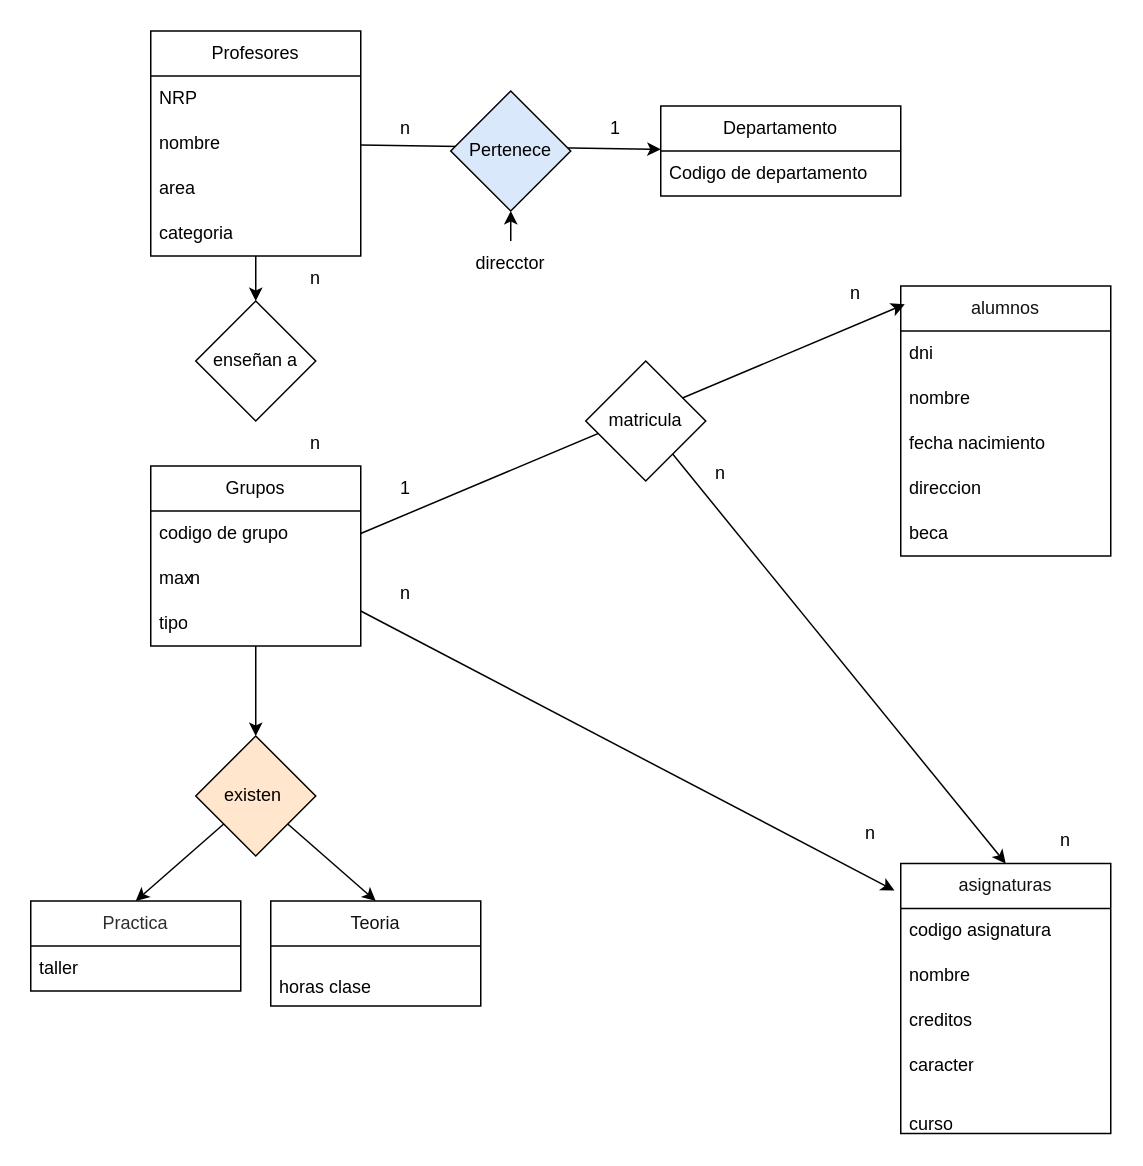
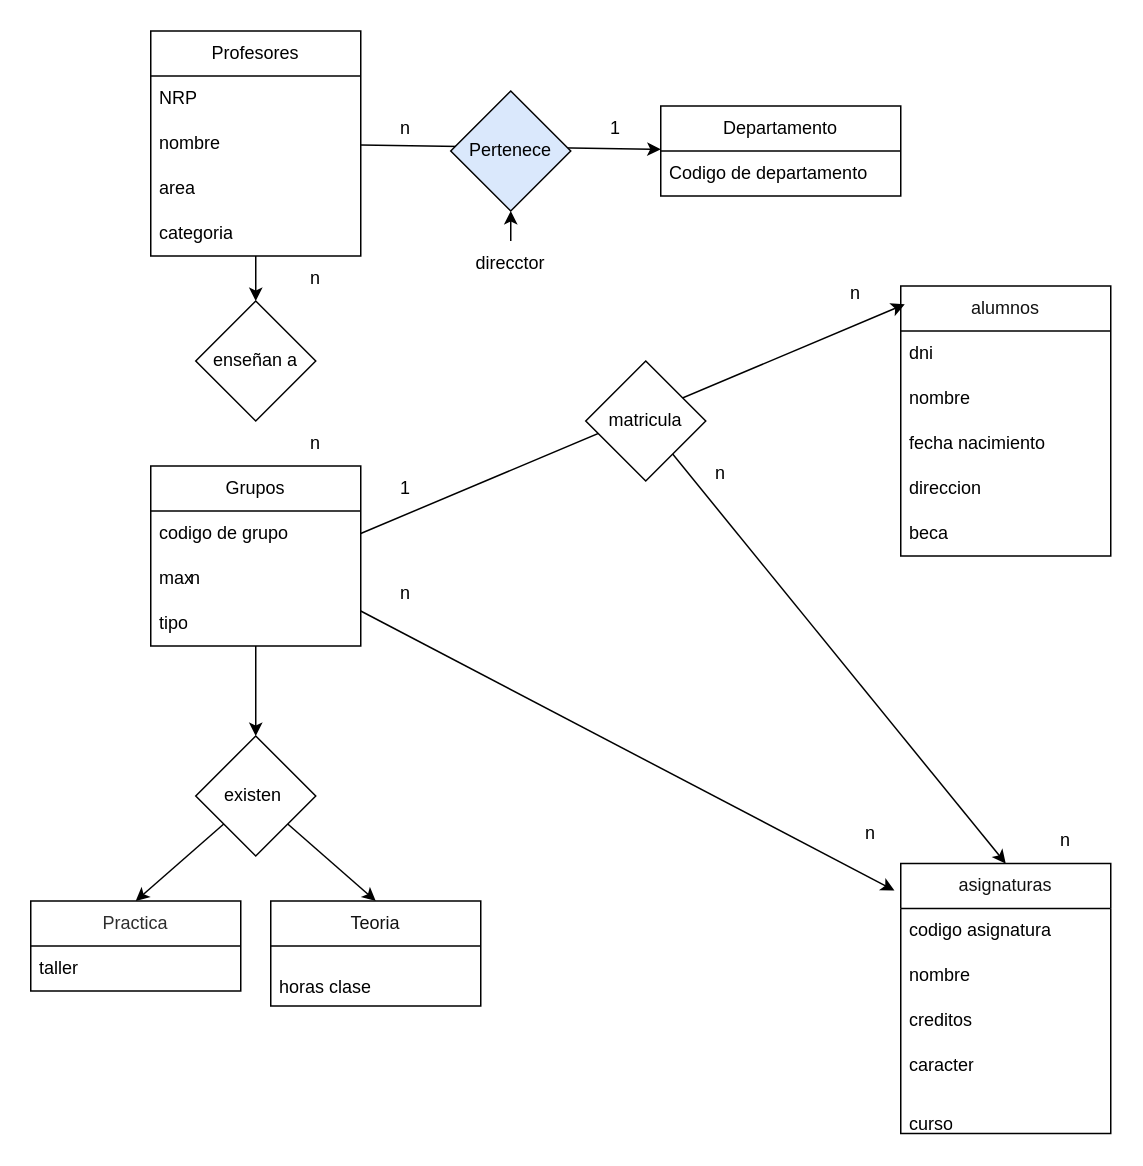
(256, 796) -> (256, 796)
